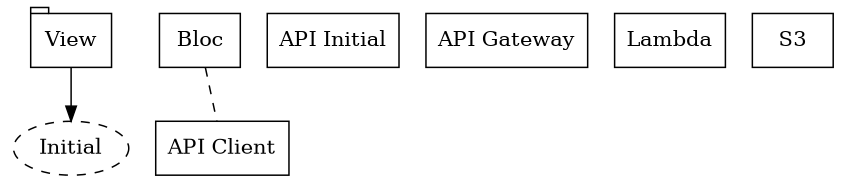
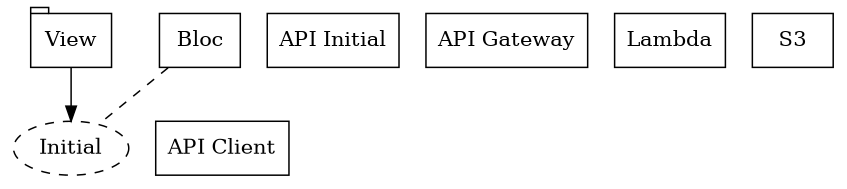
(211, 94) -> (133, 96)
